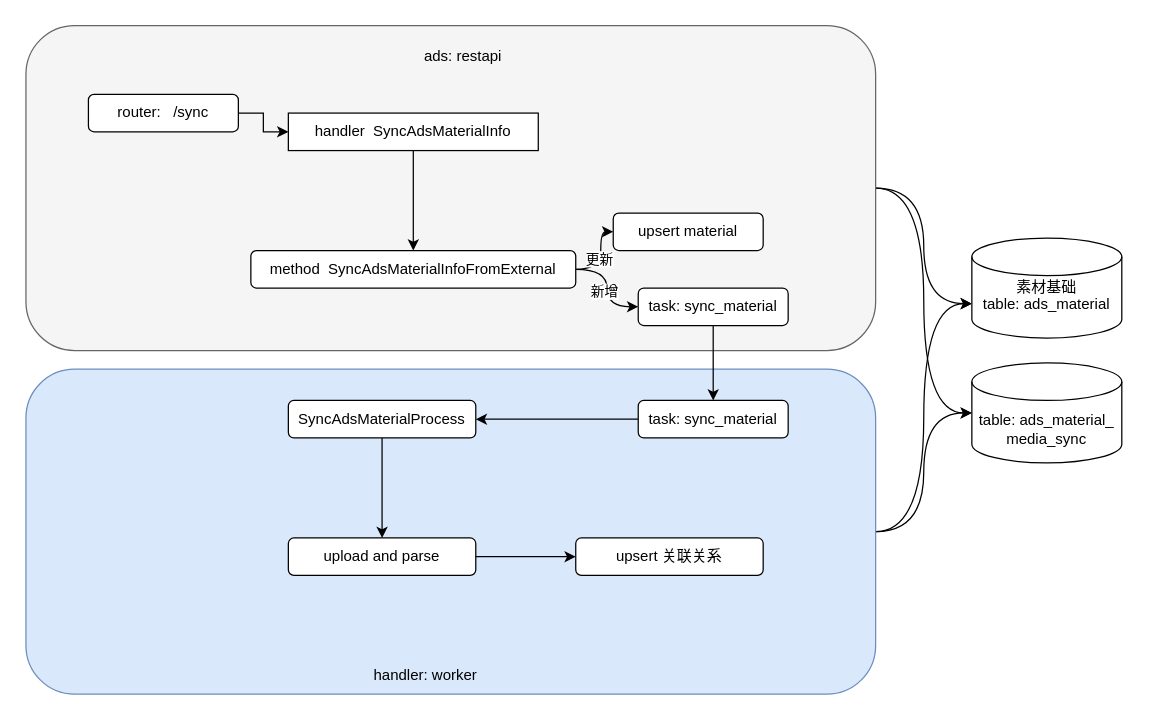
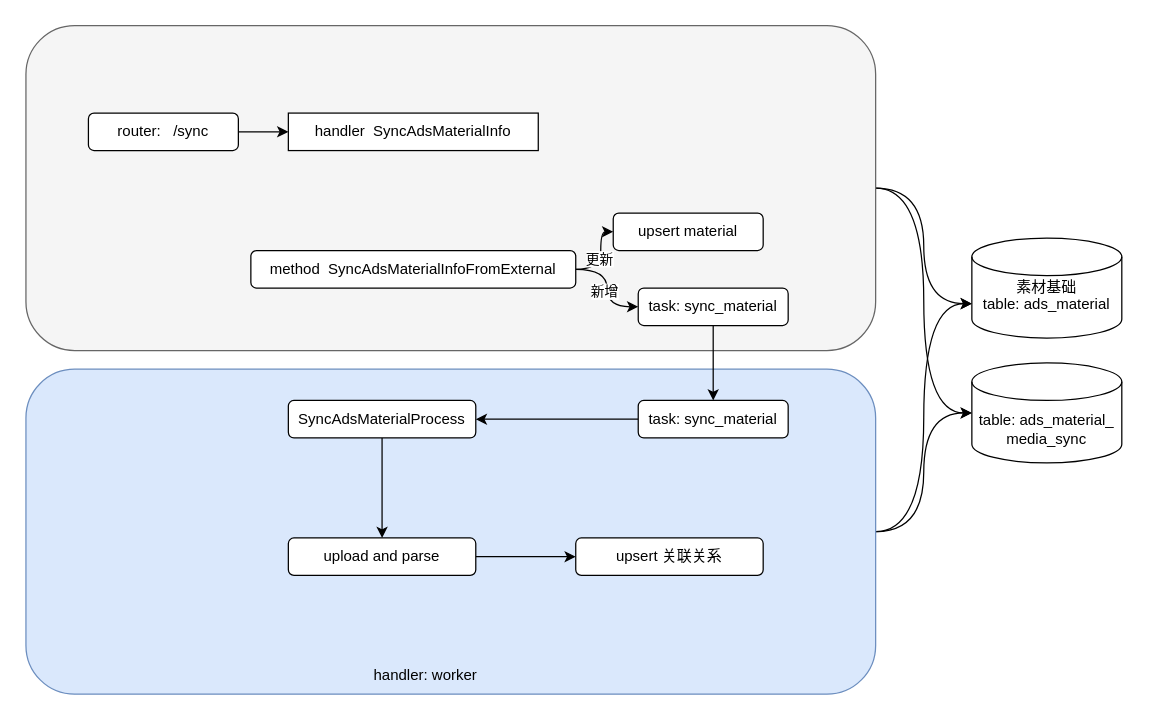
(463, 57) -> none
(163, 113) -> (163, 132)
(413, 197) -> none
